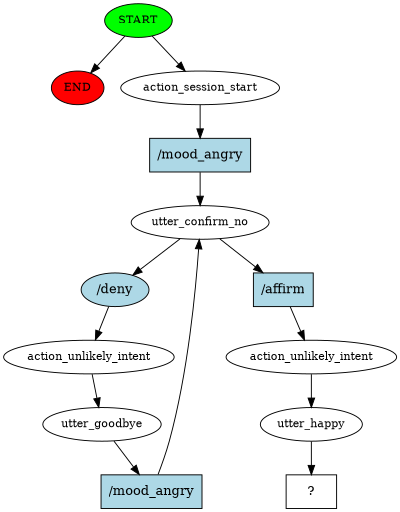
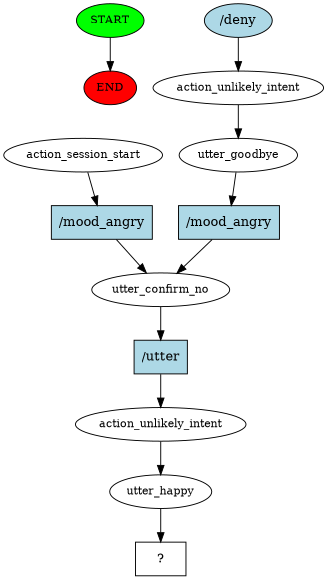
(165, 50) -> none
(160, 254) -> none
(283, 290) -> (161, 357)
